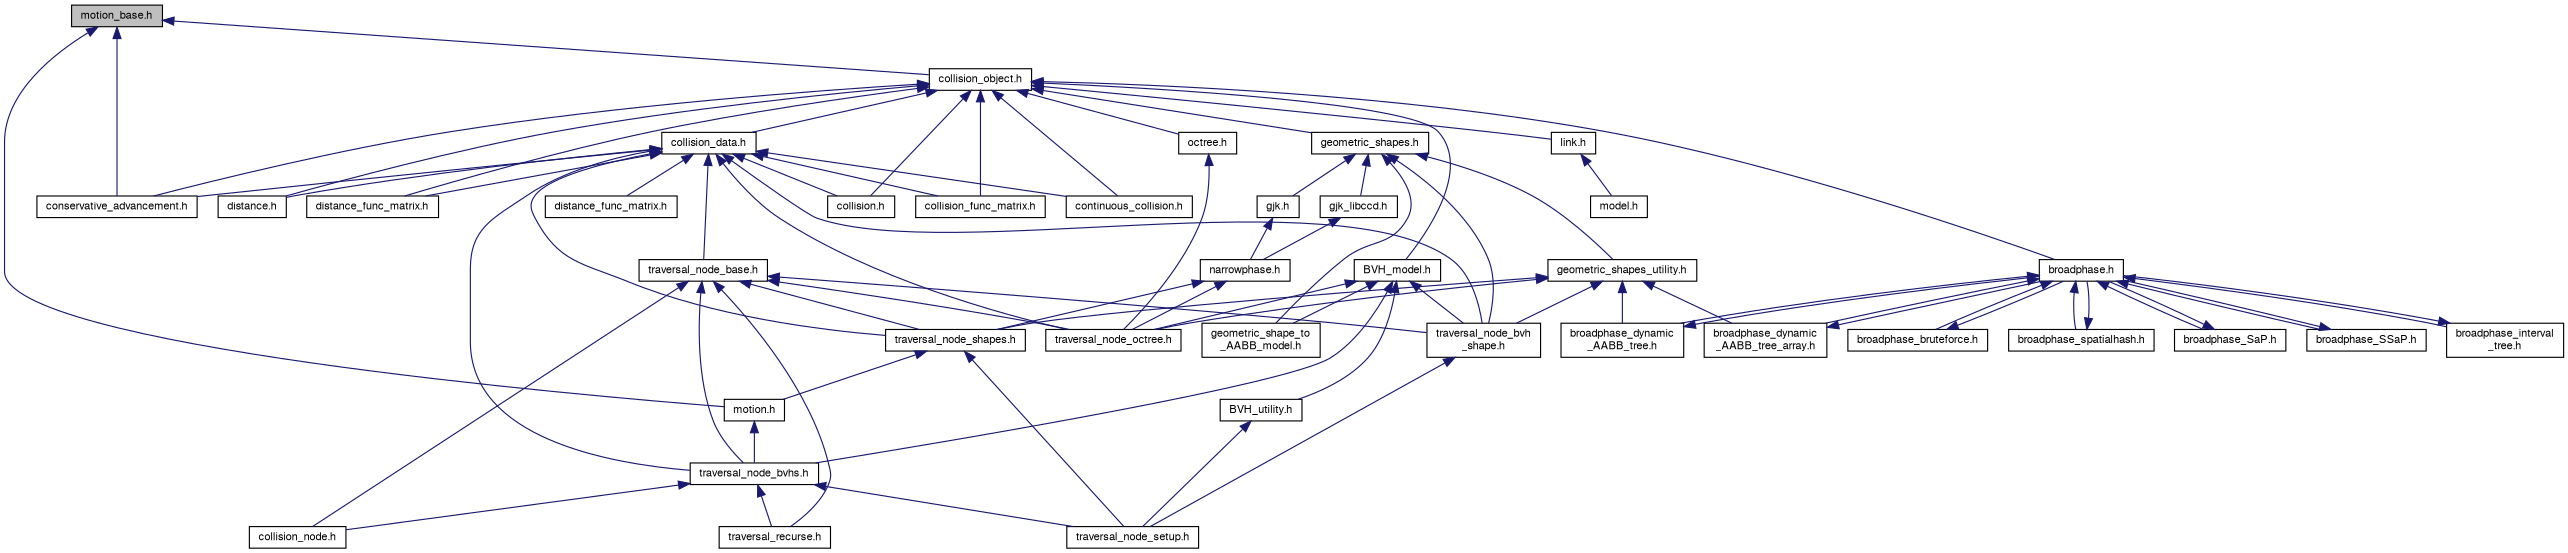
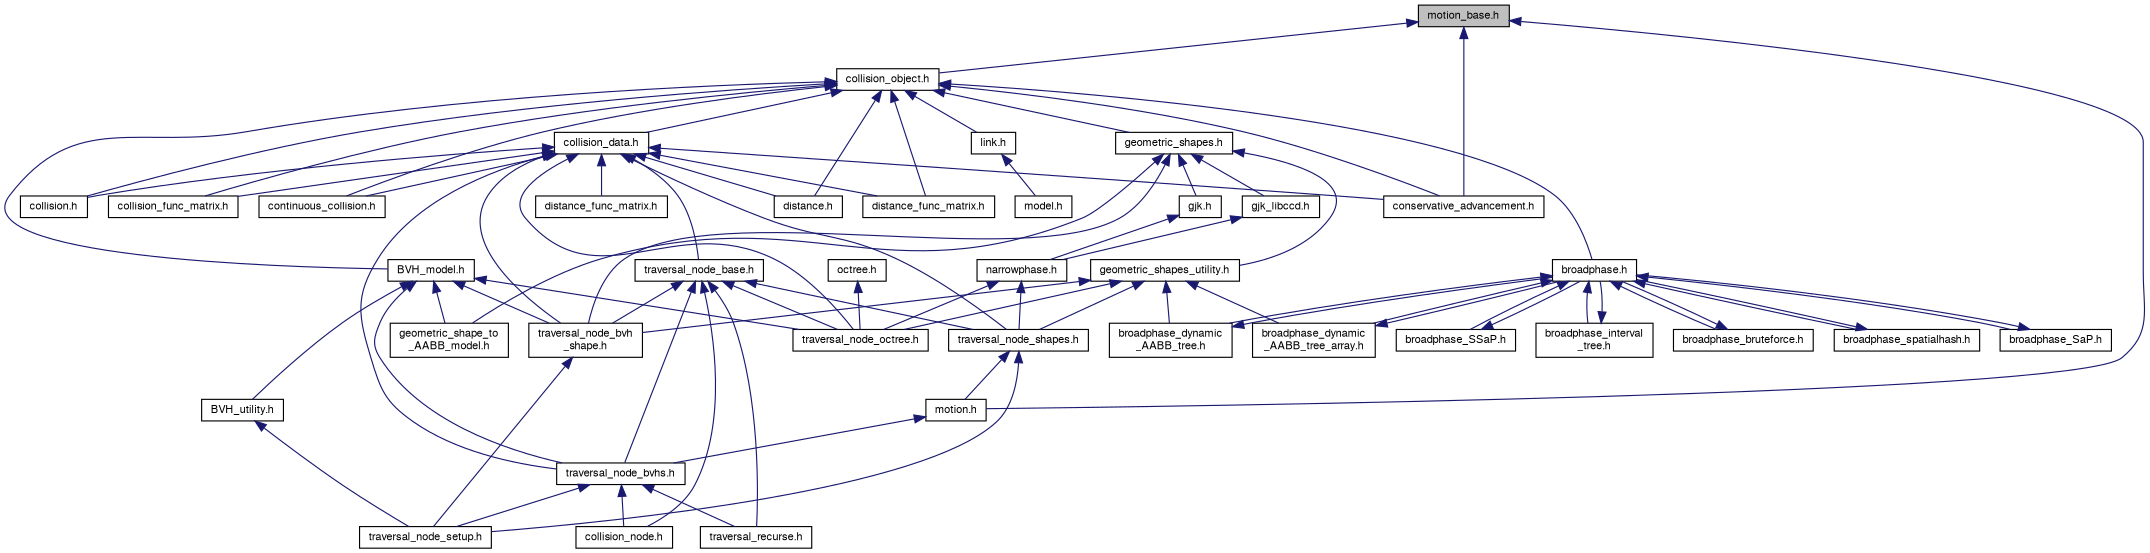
(1103, 114) -> none
